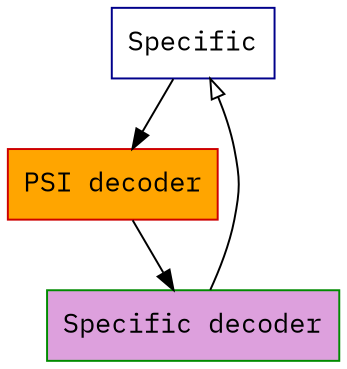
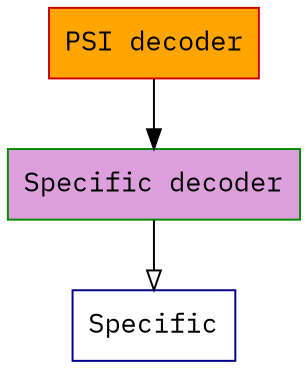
(158, 105) -> none
